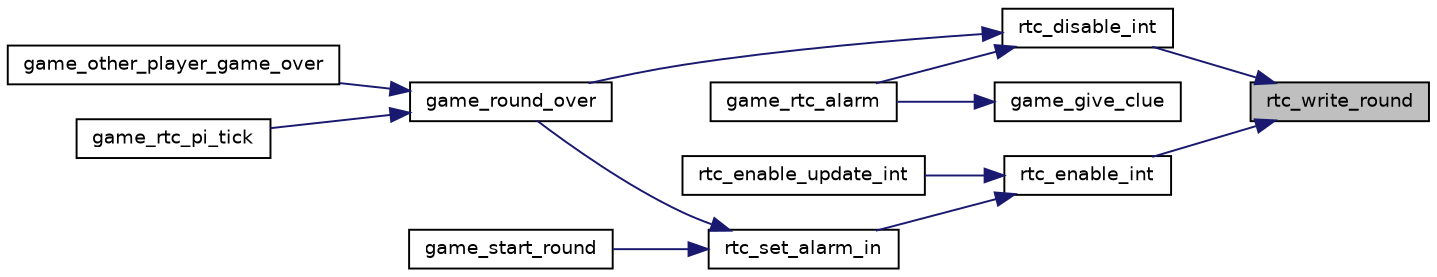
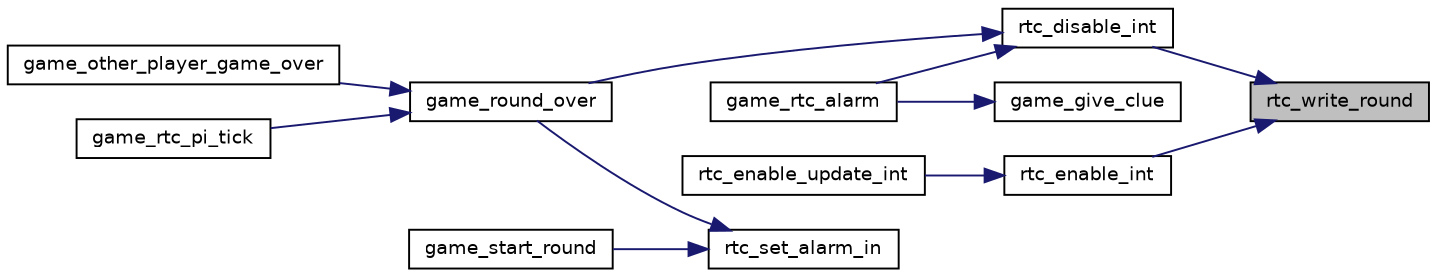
(936, 215) -> none
